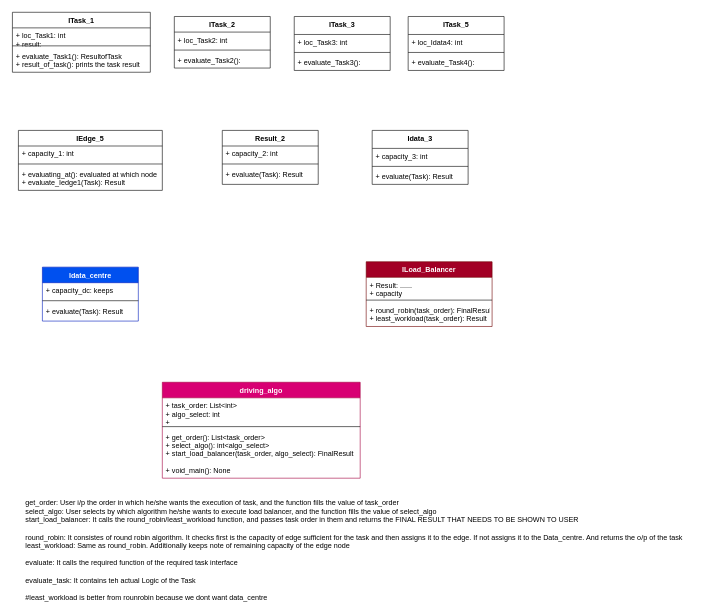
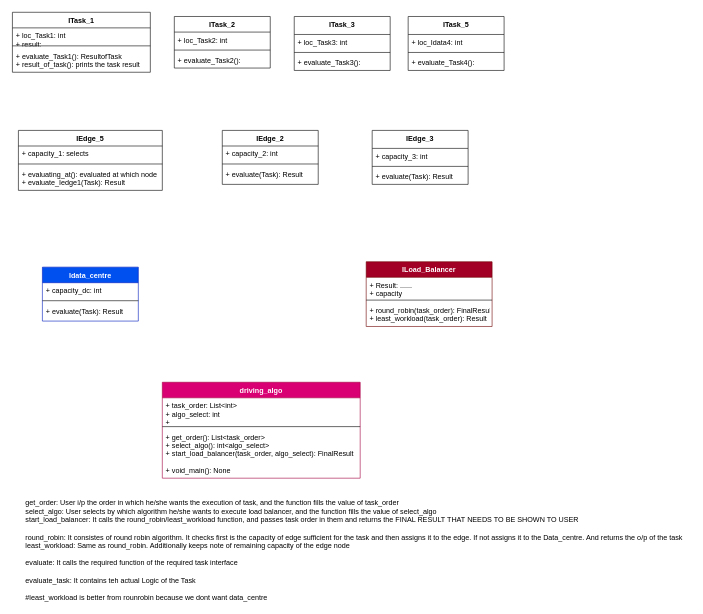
(270, 139) -> (270, 139)
(420, 139) -> (420, 139)
(51, 154) -> (59, 154)
(82, 291) -> (77, 291)
